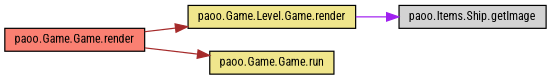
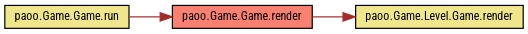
(473, 17) -> none
(171, 51) -> (145, 17)
